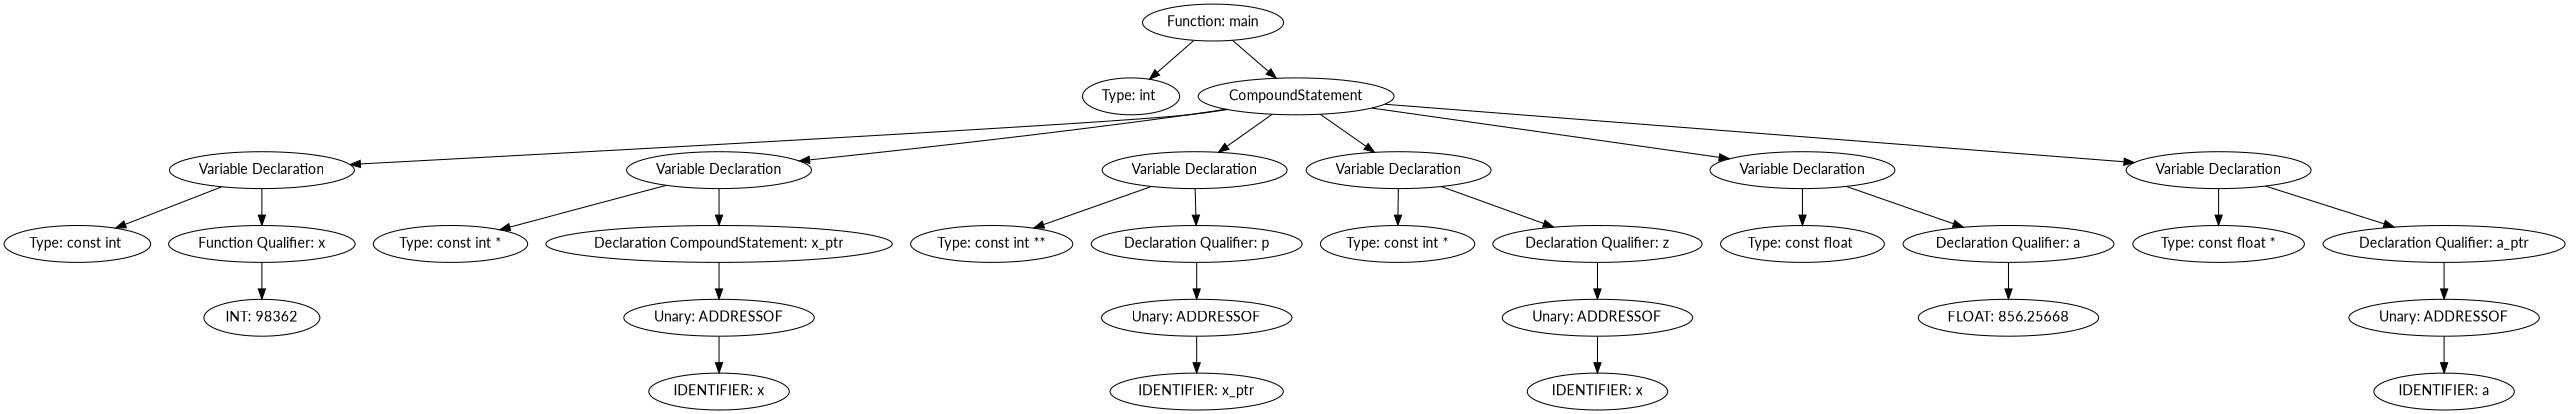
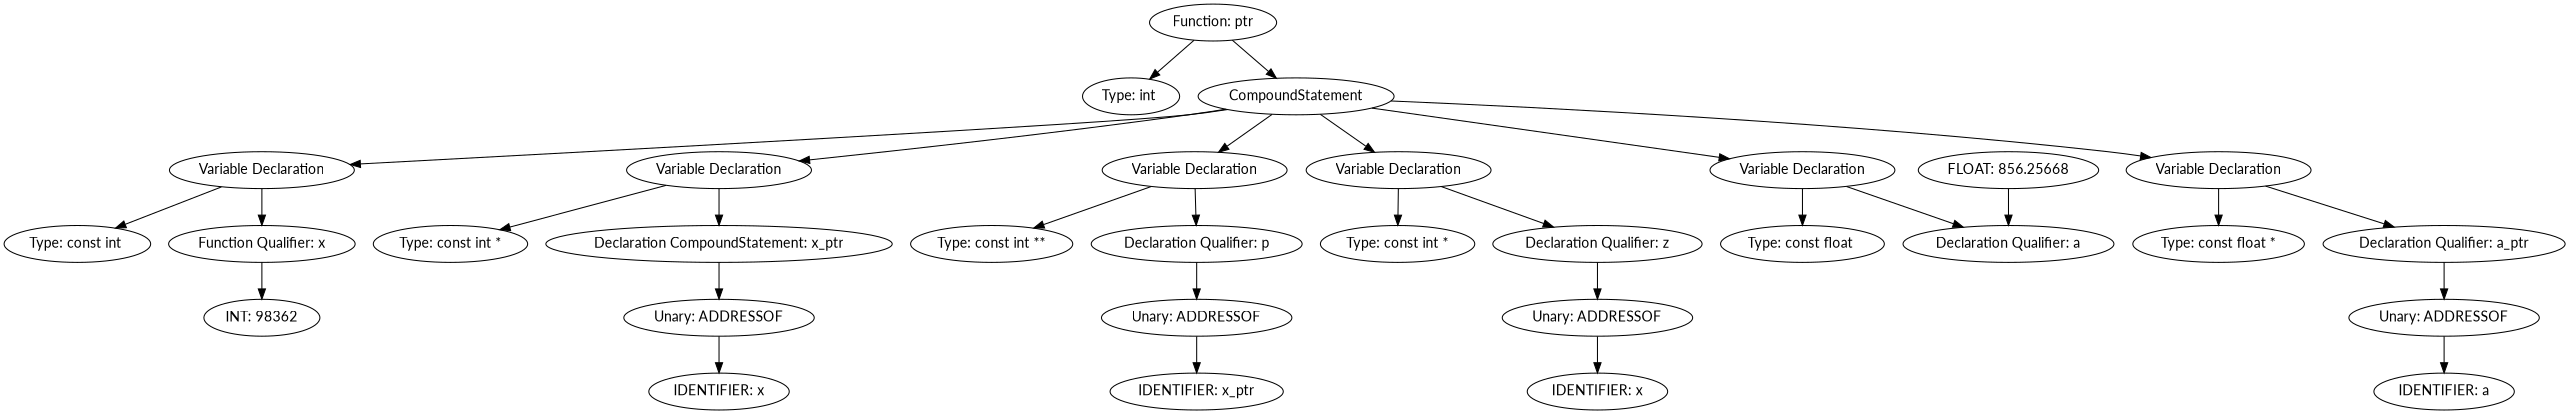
(1213, 23) -> (1213, 23)
(2008, 276) -> (2008, 202)
